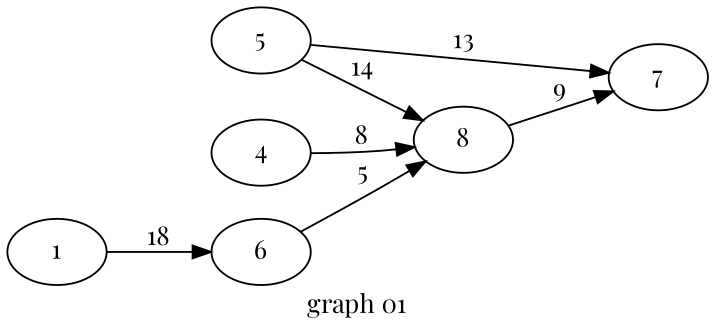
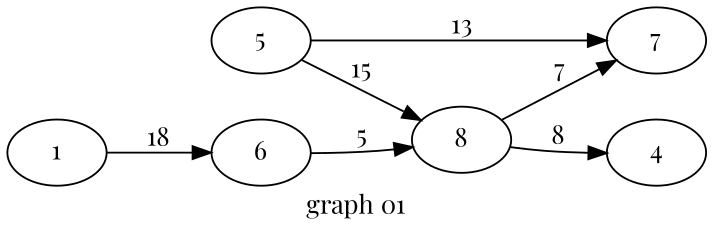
(362, 69) -> (361, 71)
(561, 91) -> (559, 71)
(354, 152) -> (549, 151)
